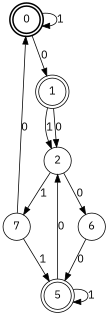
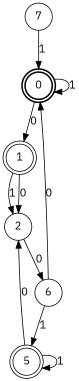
(25, 128) -> (42, 50)
(39, 190) -> none
none -> (46, 194)
(34, 257) -> none
(81, 260) -> (43, 326)
